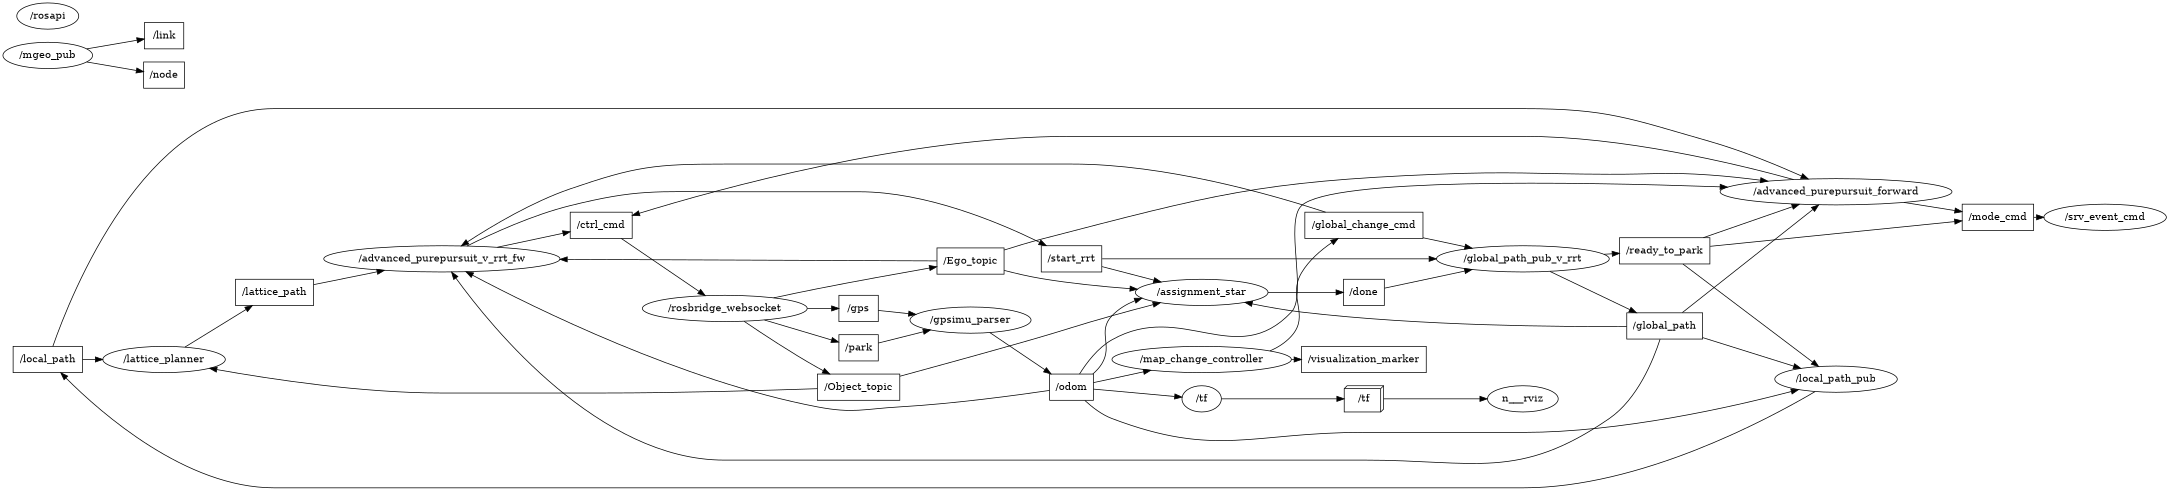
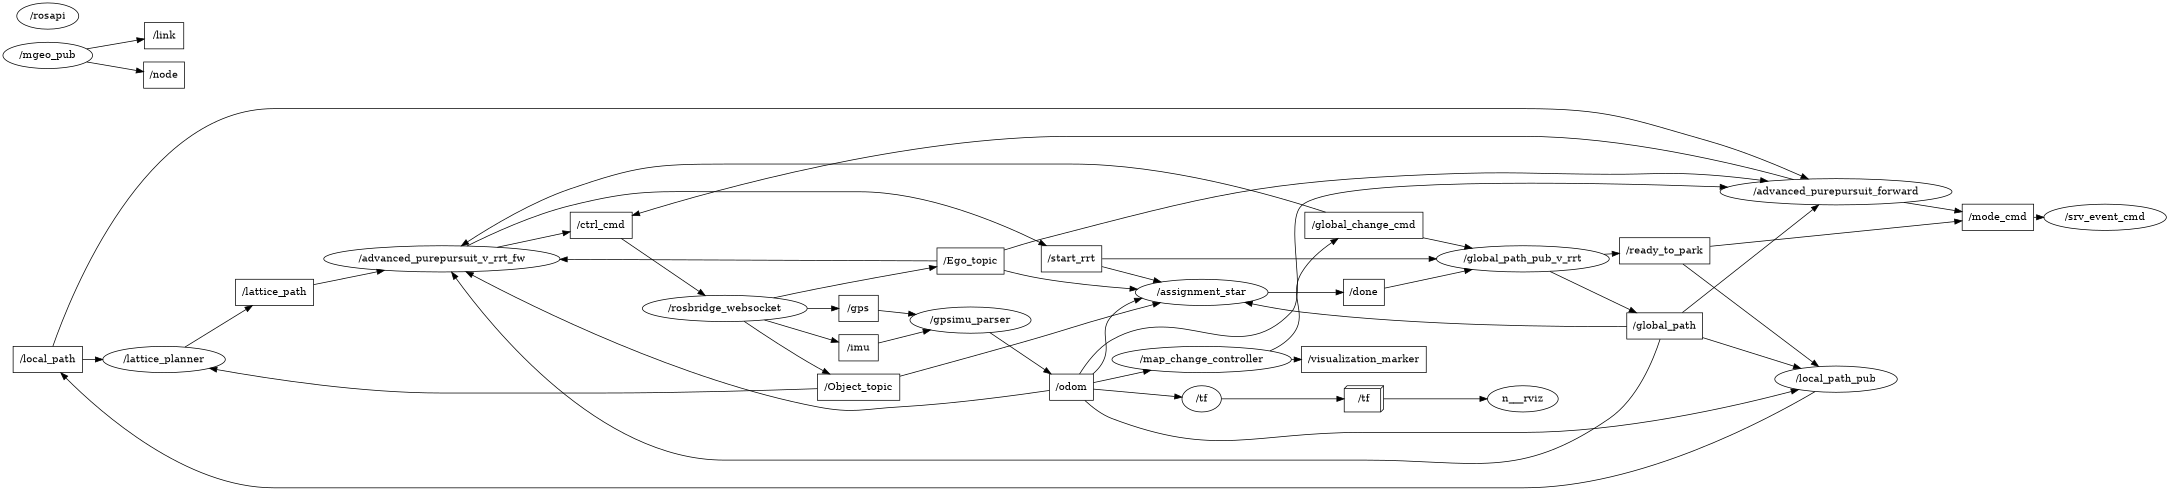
(1748, 222) -> none
(859, 348) -> (859, 348)
